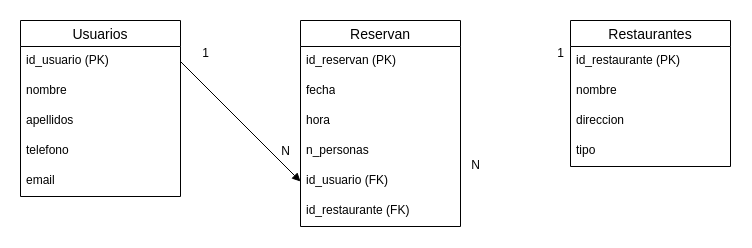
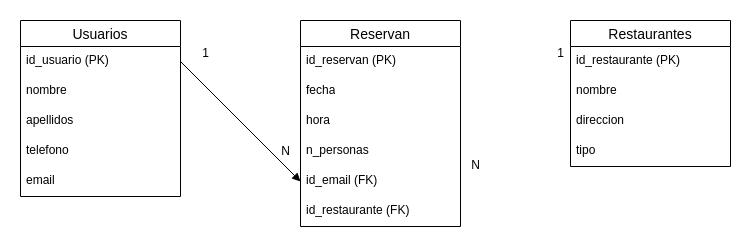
(352, 181) -> (344, 181)
